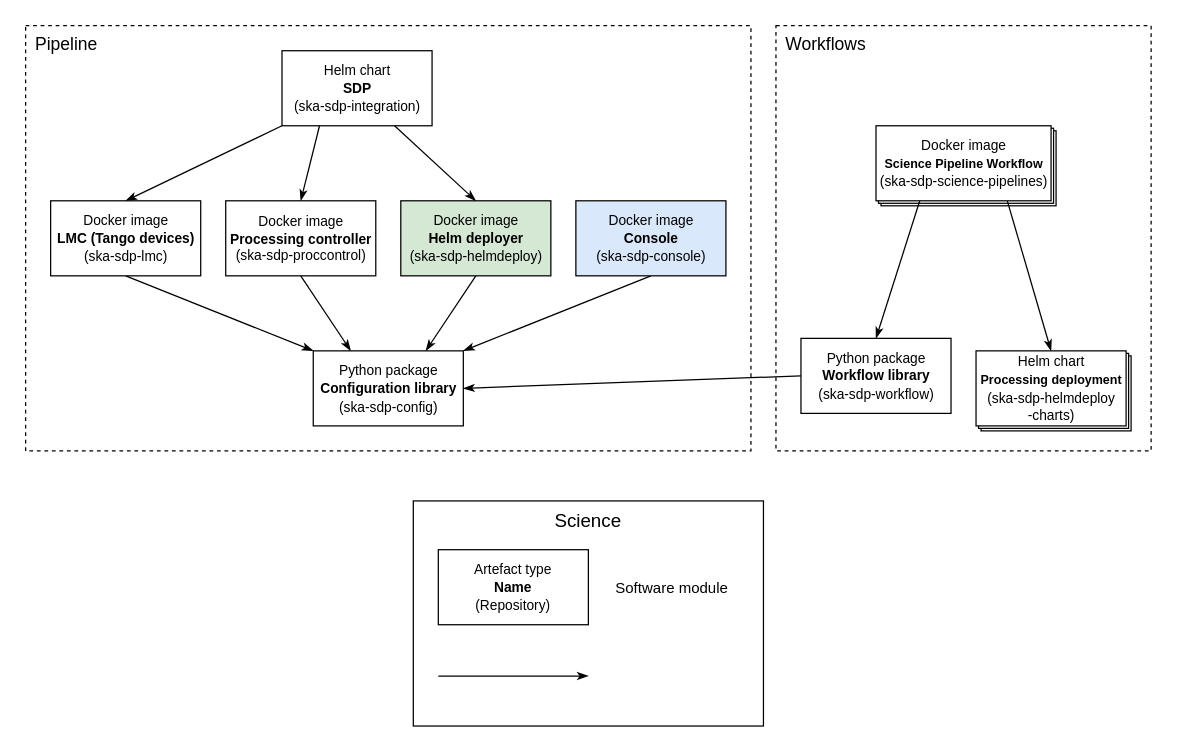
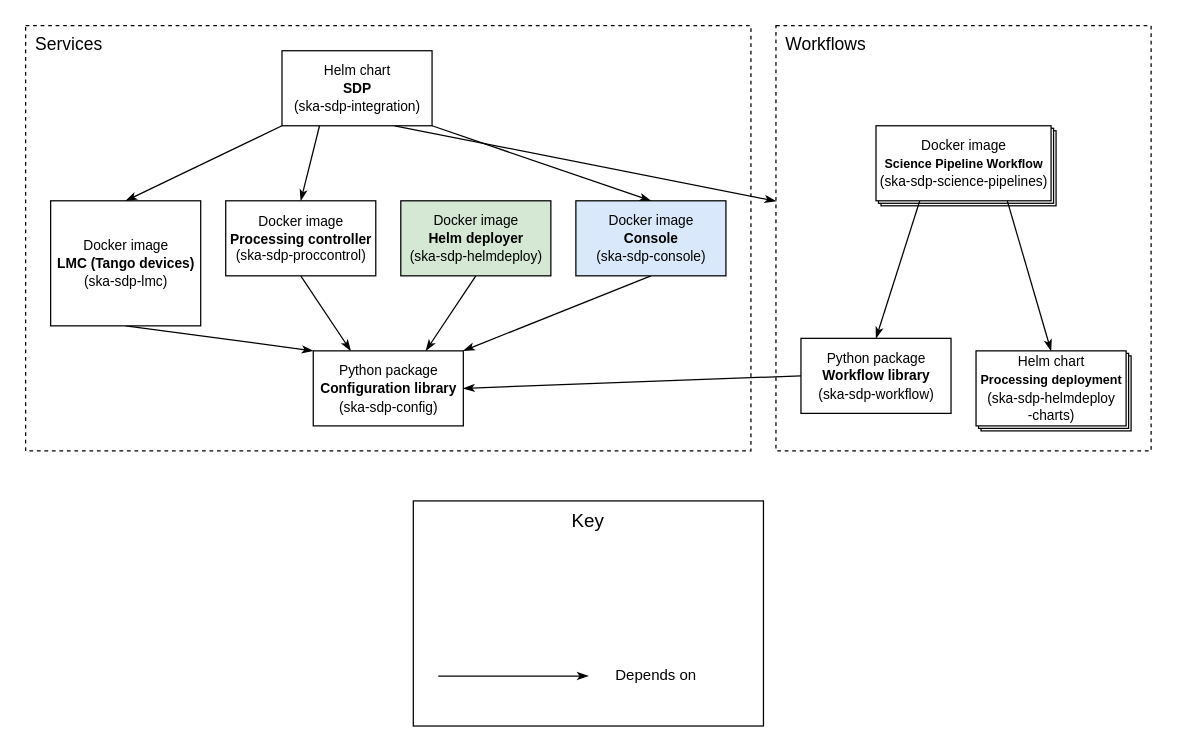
(63, 43) -> (67, 43)
(432, 160) -> (630, 172)
none -> (568, 172)
(126, 238) -> (126, 263)
(588, 519) -> (588, 519)
(513, 587) -> none
(679, 588) -> none
none -> (663, 676)
